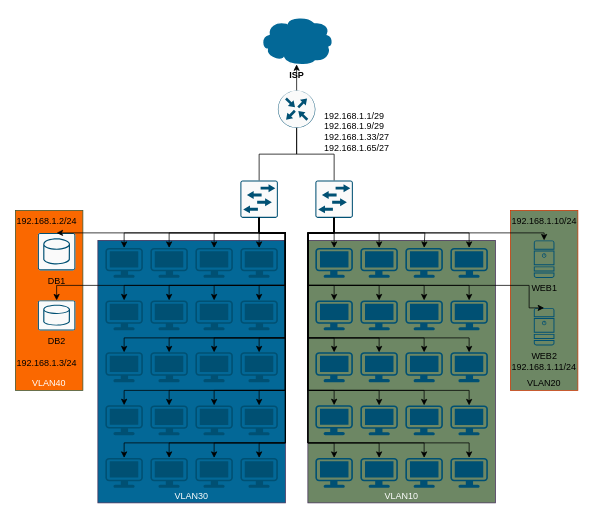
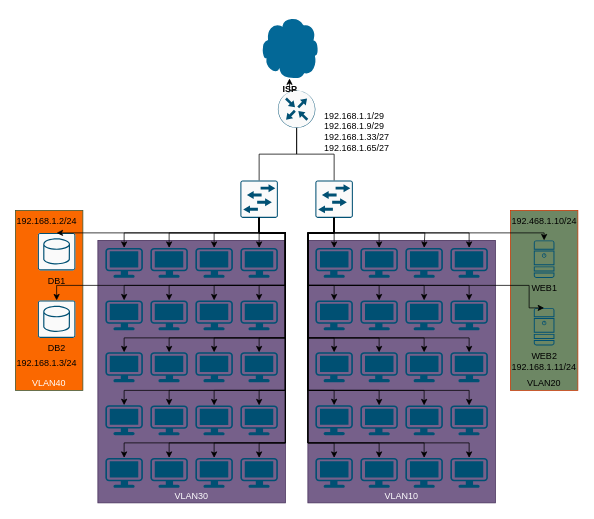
(297, 40) -> (290, 47)
(545, 226) -> (545, 226)
(57, 315) -> (57, 319)
(192, 372) -> (192, 372)
(402, 372) -> (402, 372)
